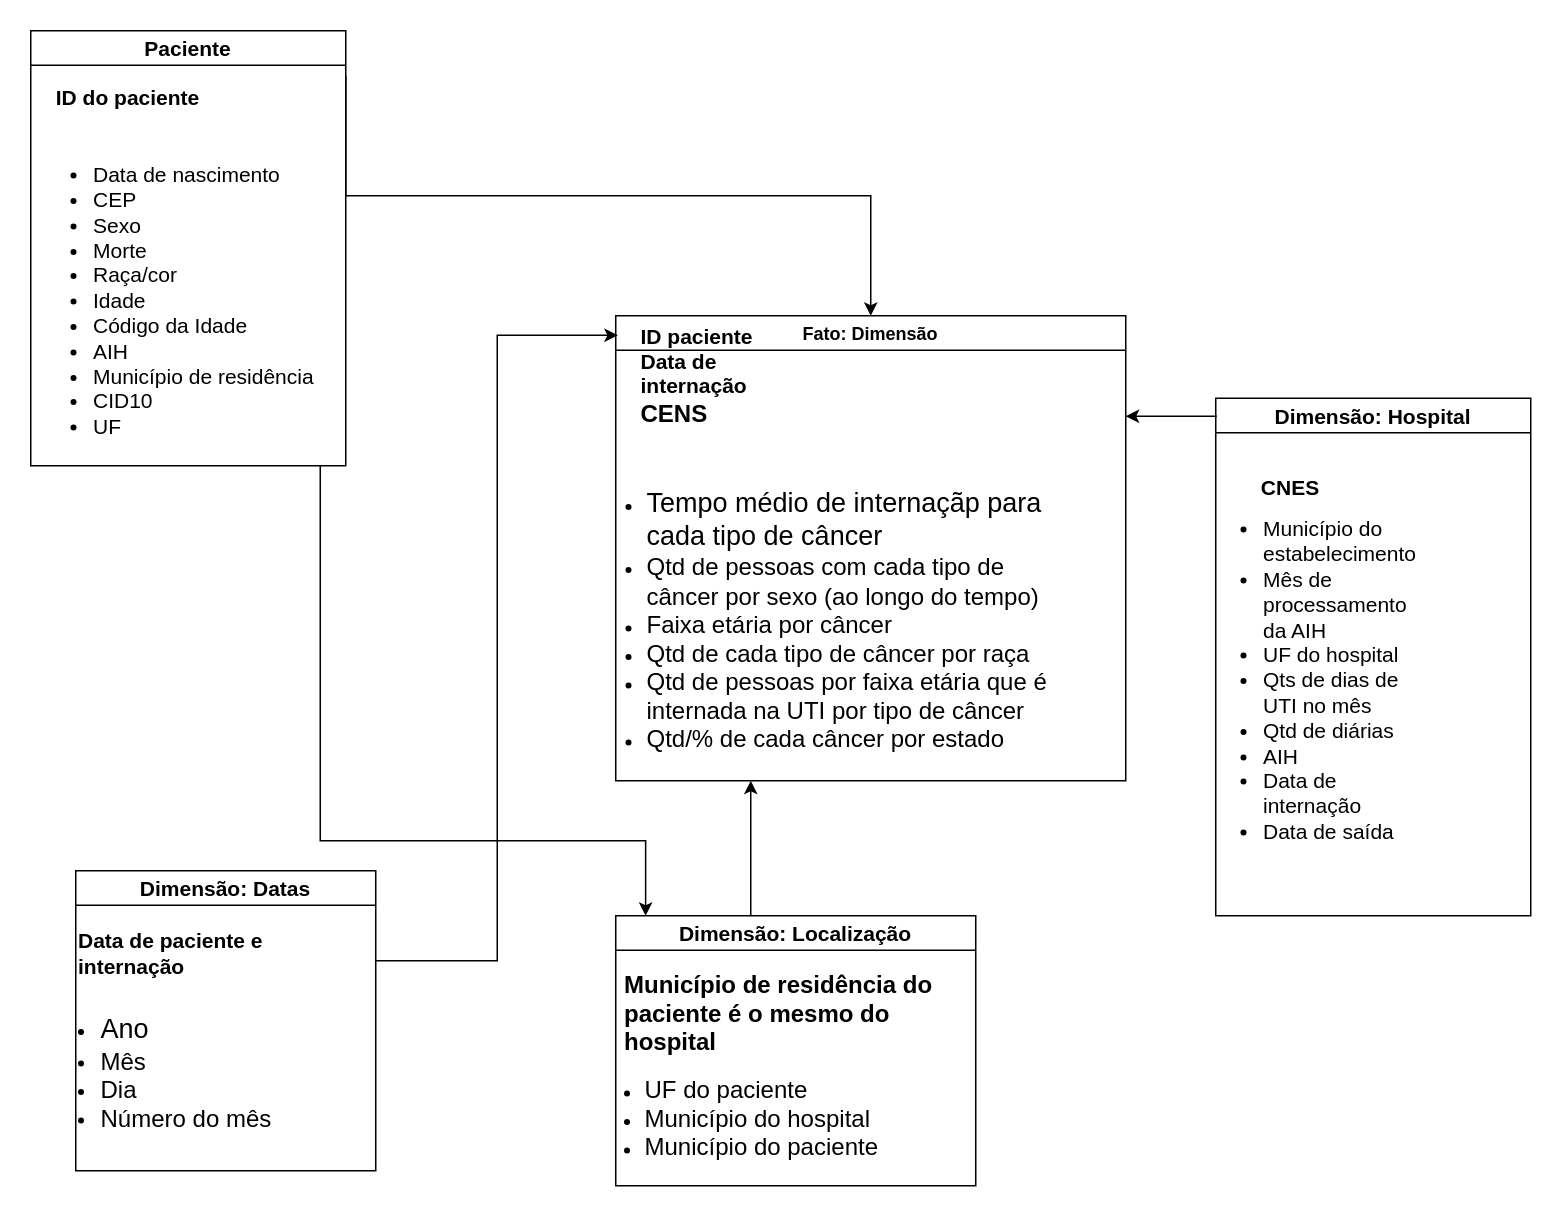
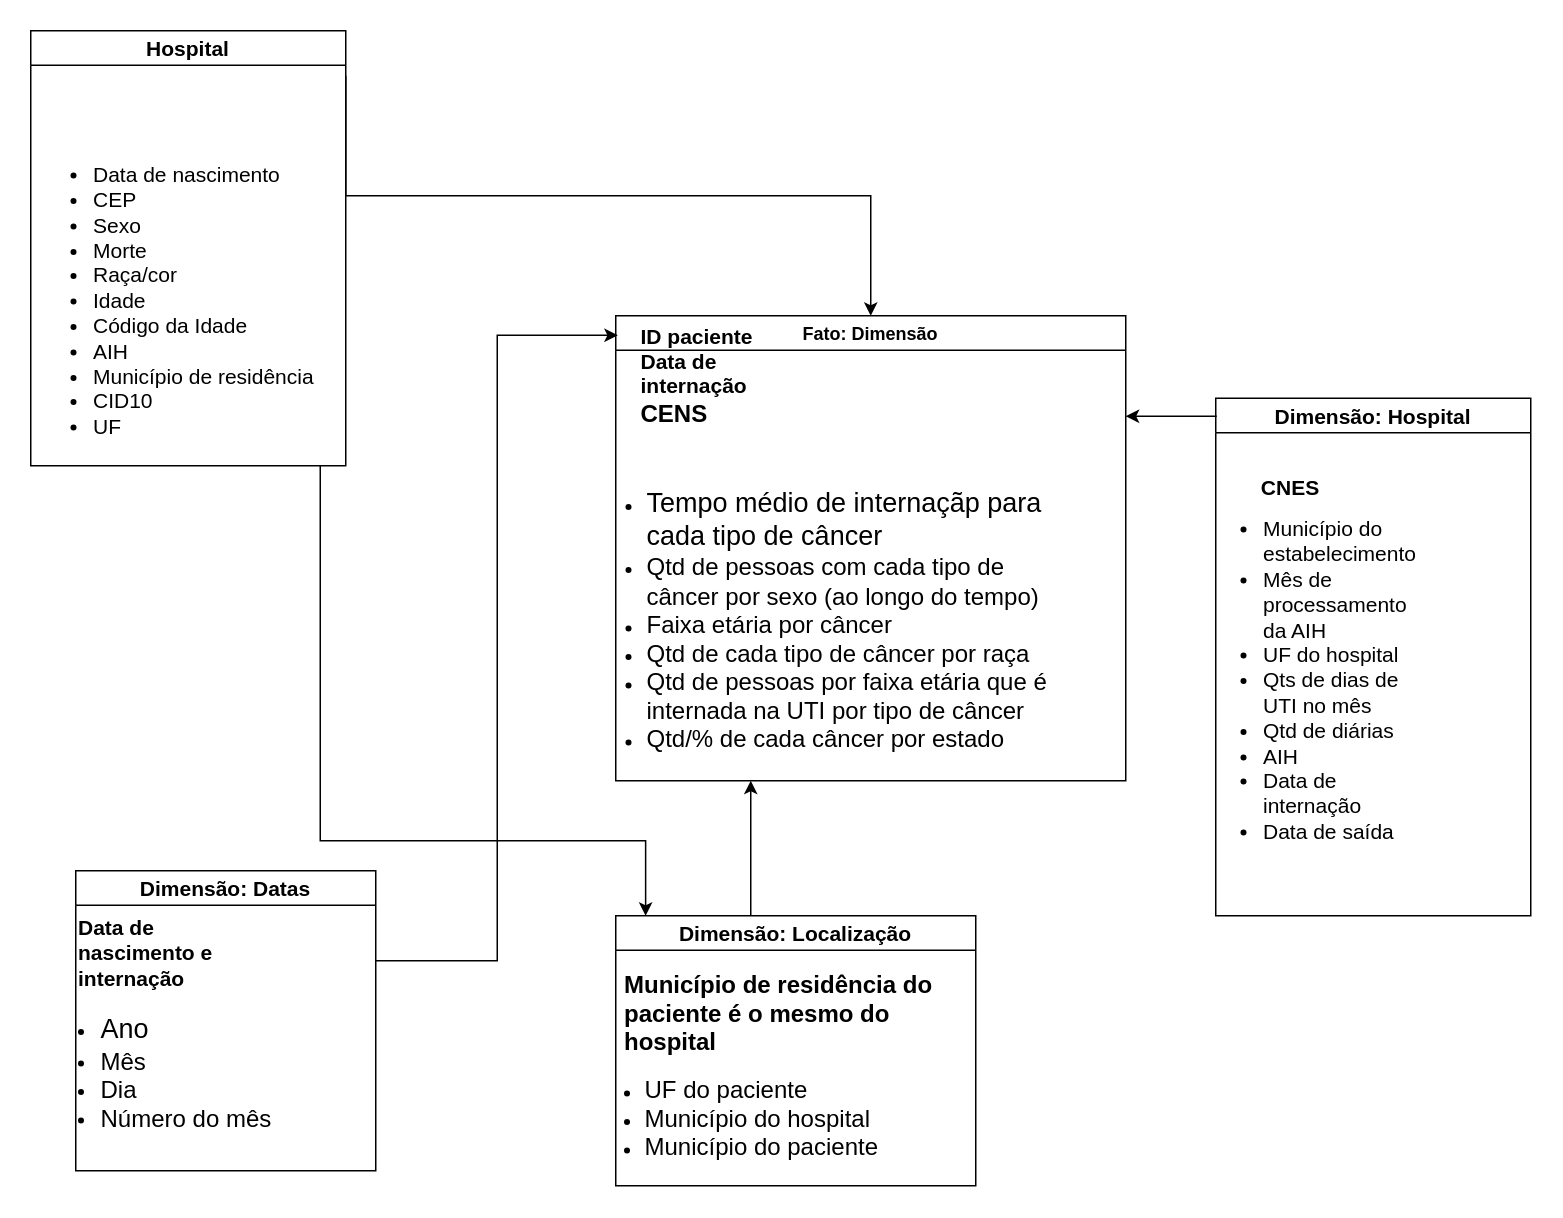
(188, 49) -> (188, 49)
(128, 98) -> none
(175, 953) -> (175, 953)
